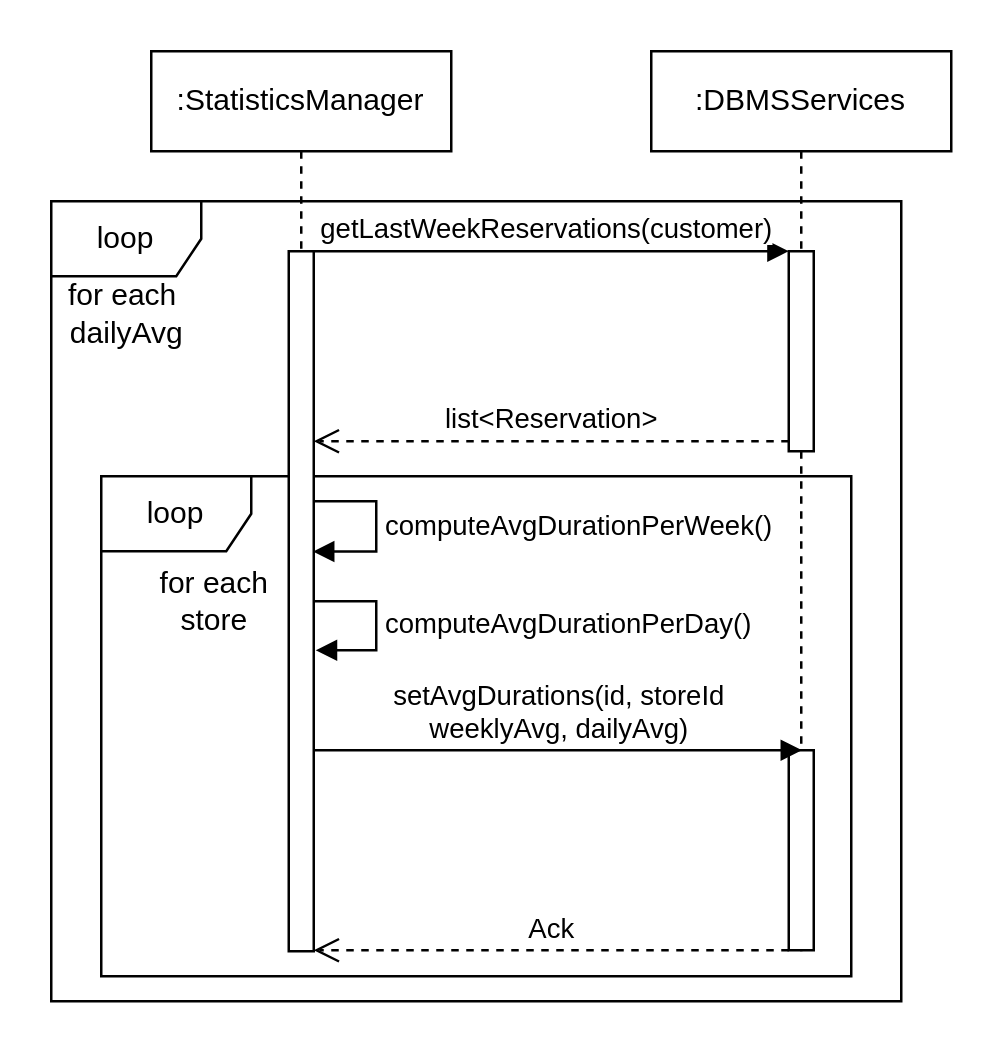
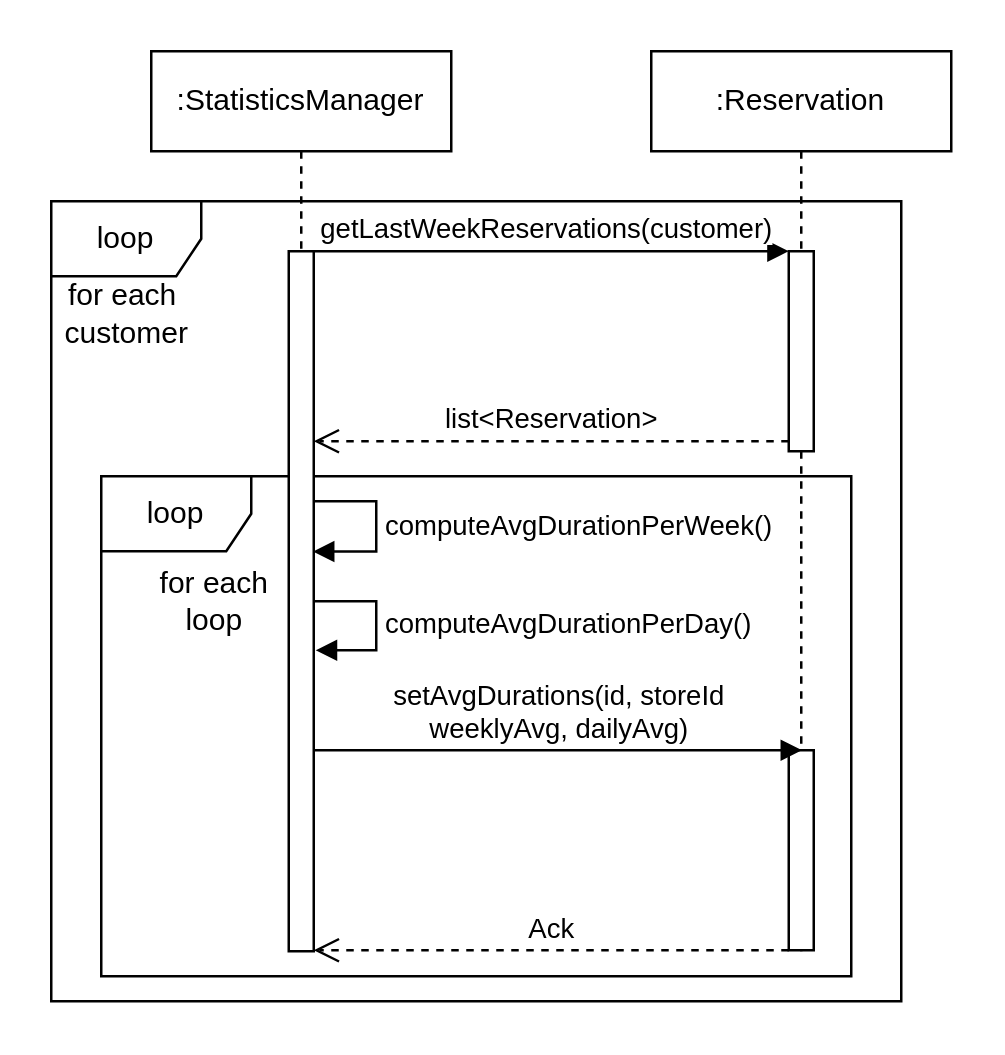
(801, 101) -> (801, 101)
(128, 314) -> (128, 314)
(215, 601) -> (215, 601)
